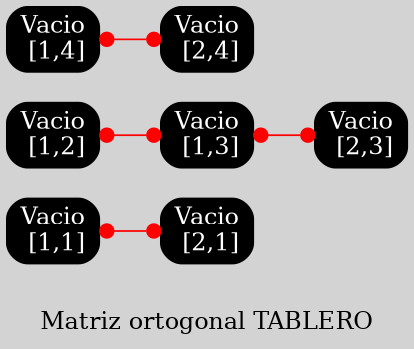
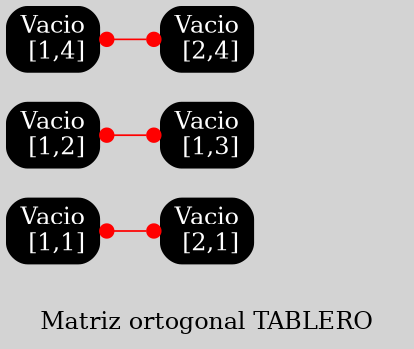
(361, 135) -> none
